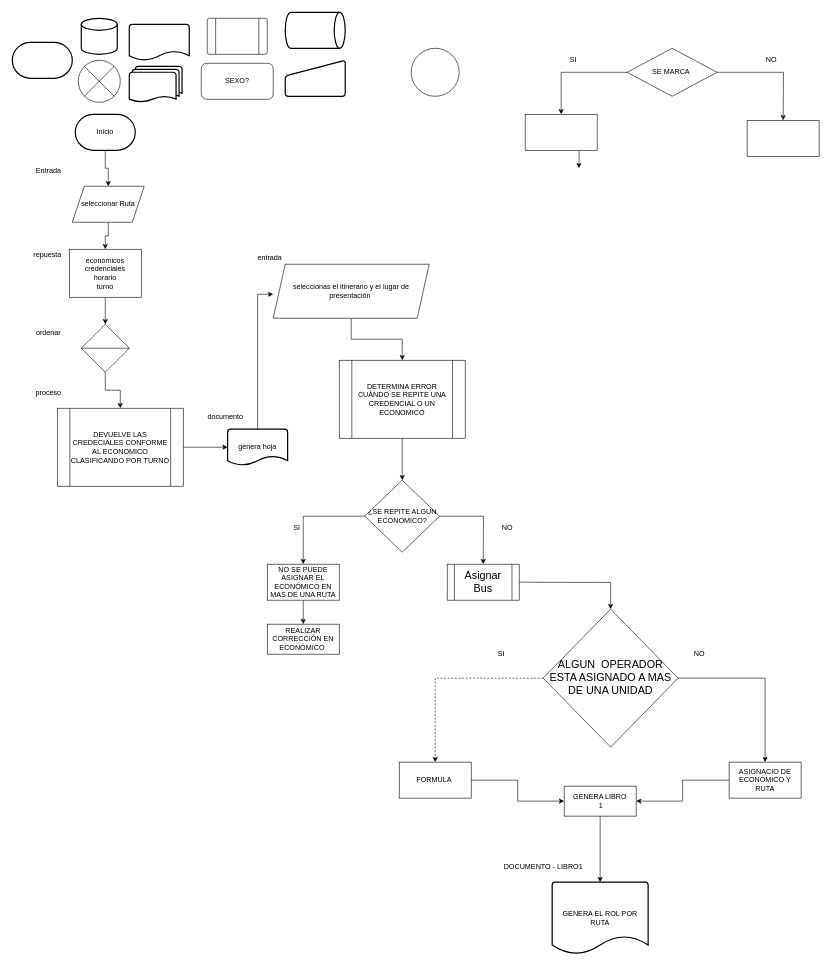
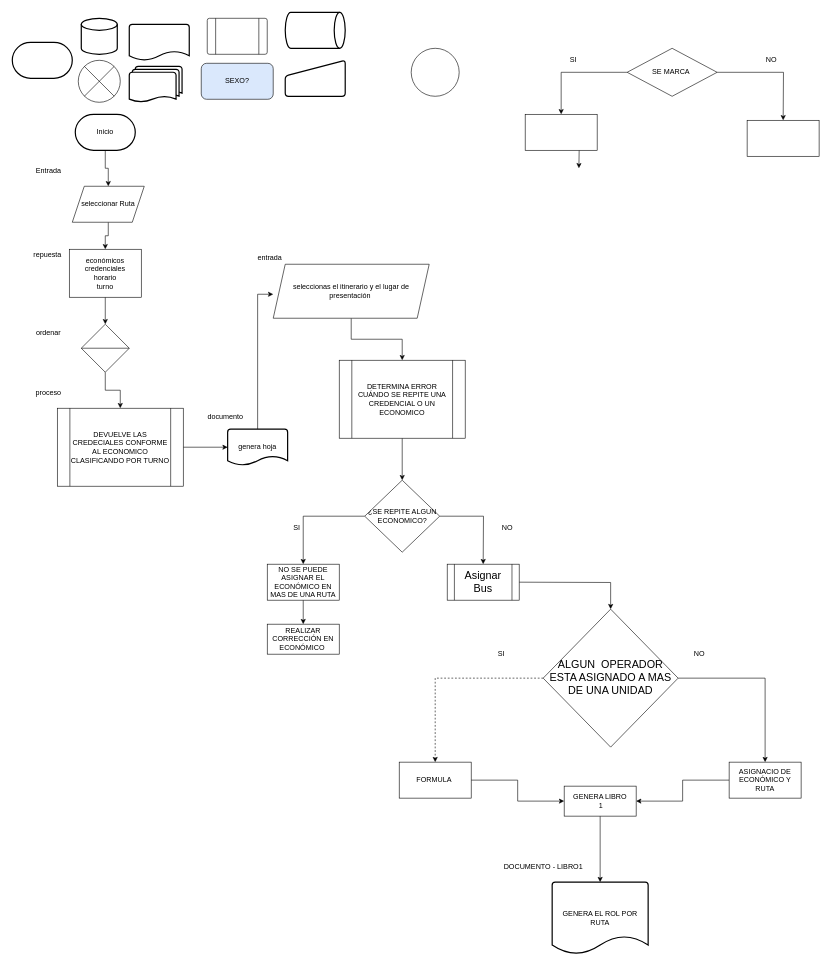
(237, 81) -> (237, 81)
